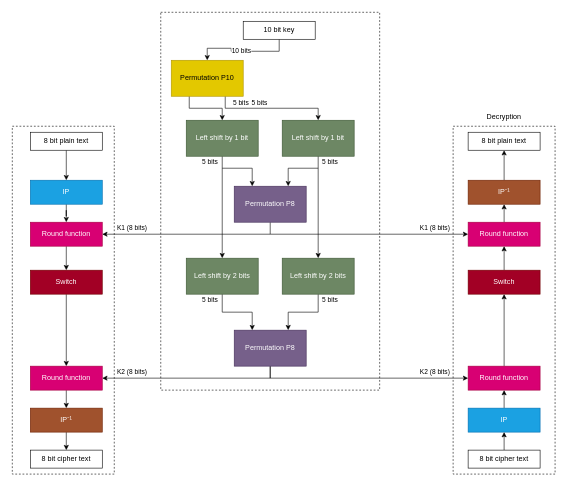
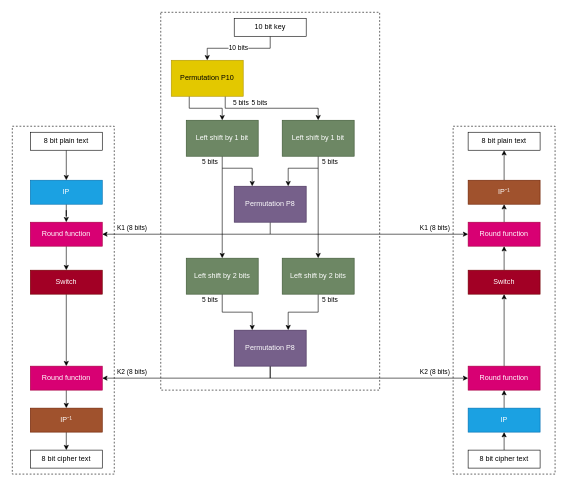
(279, 30) -> (270, 27)
(504, 117) -> none
